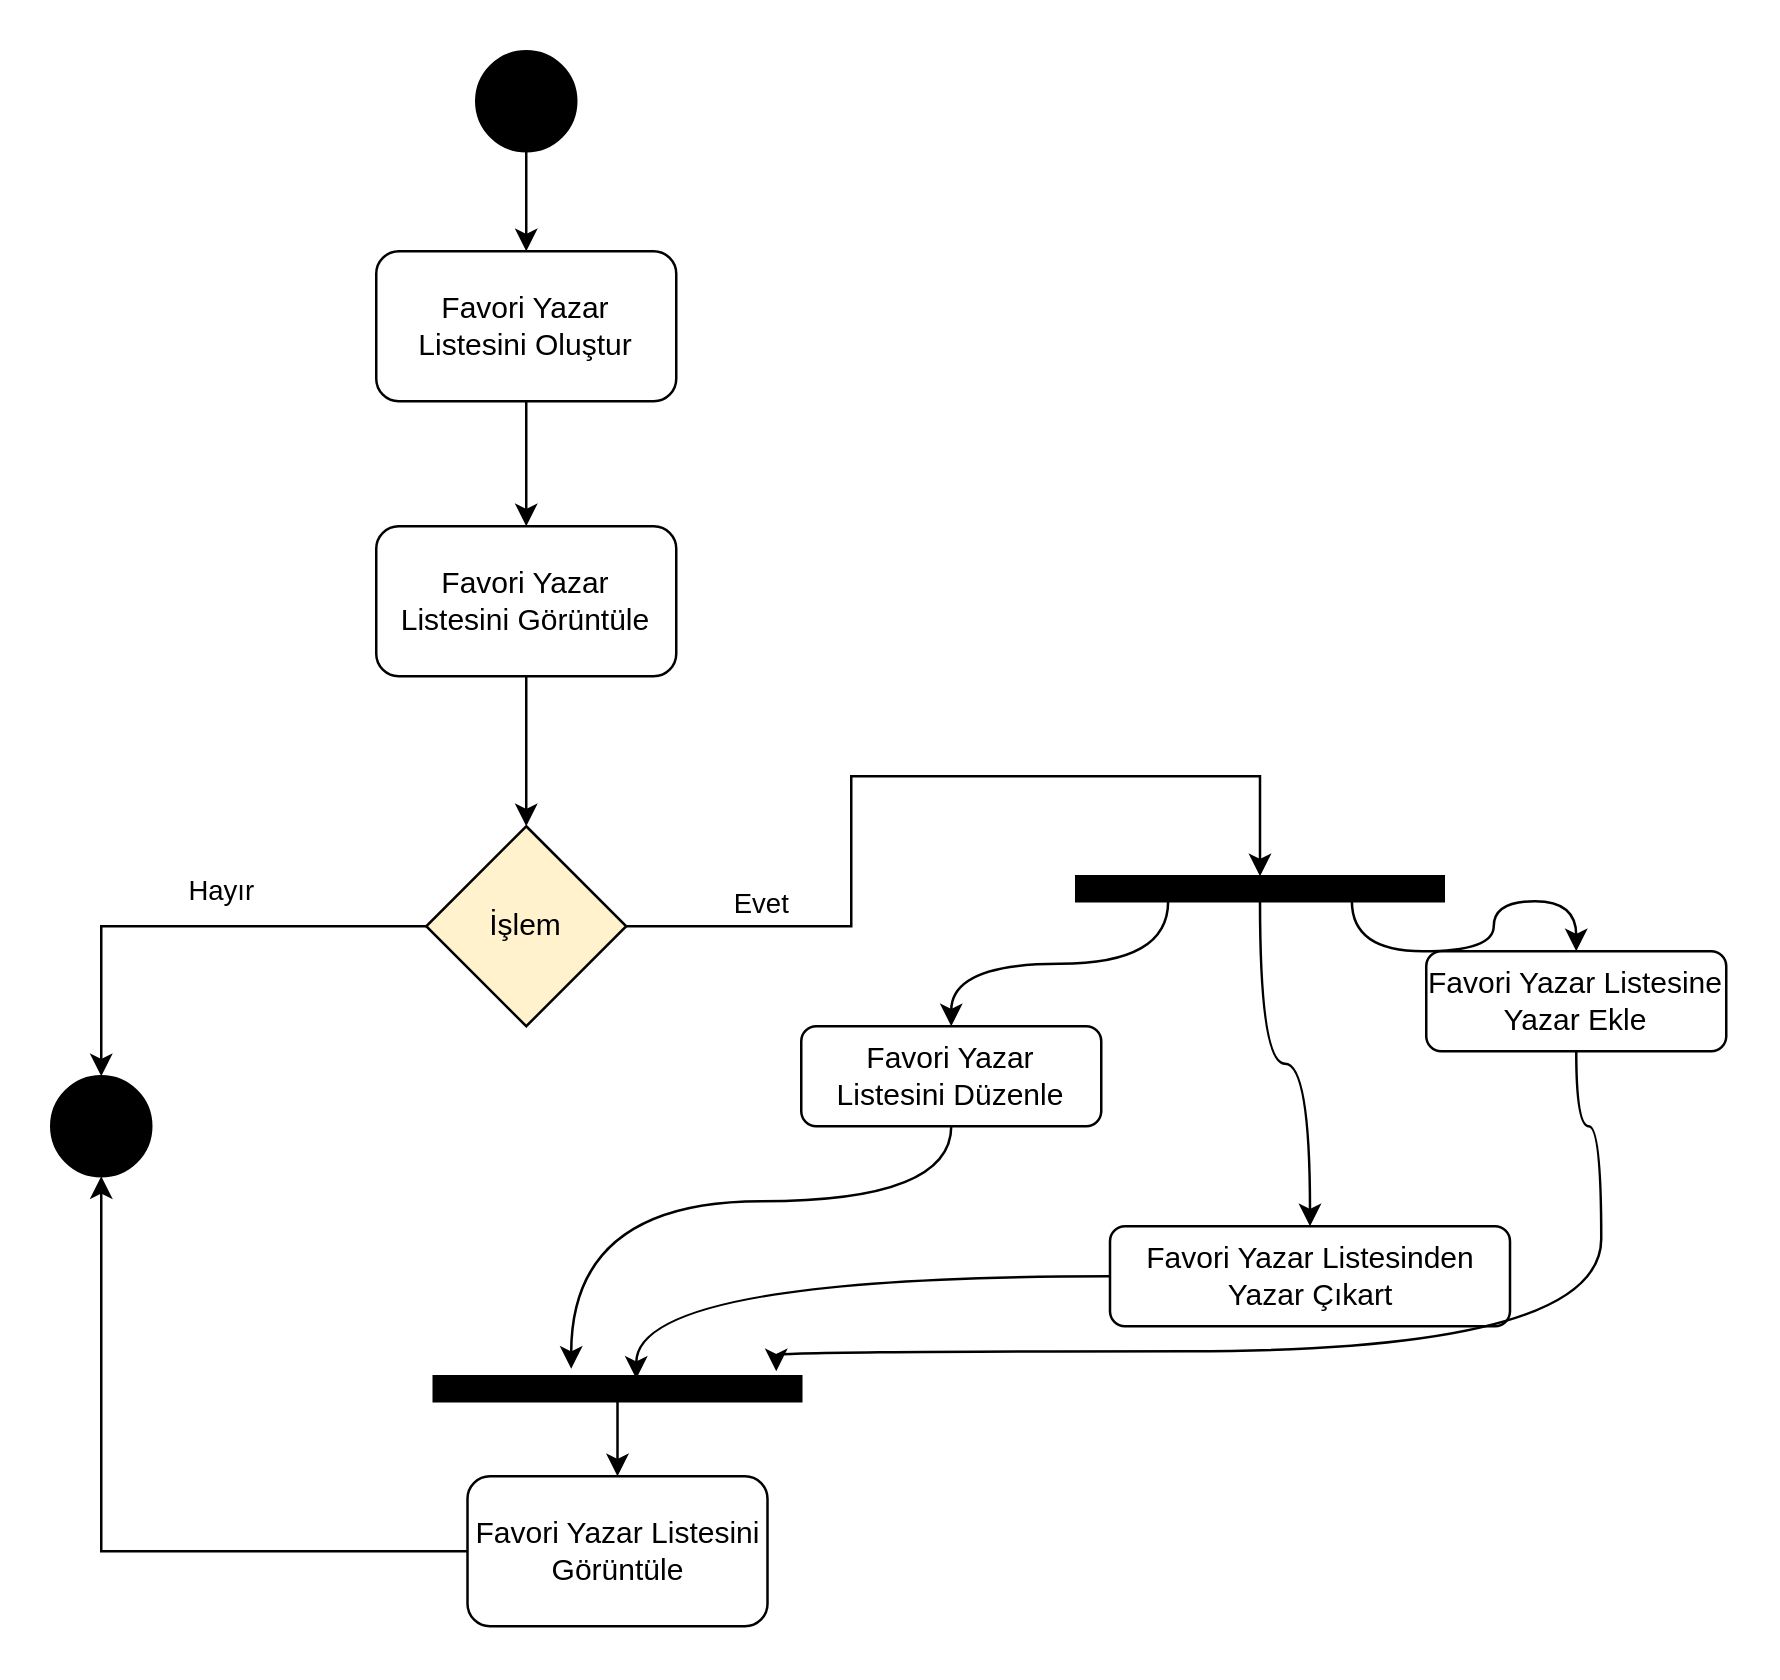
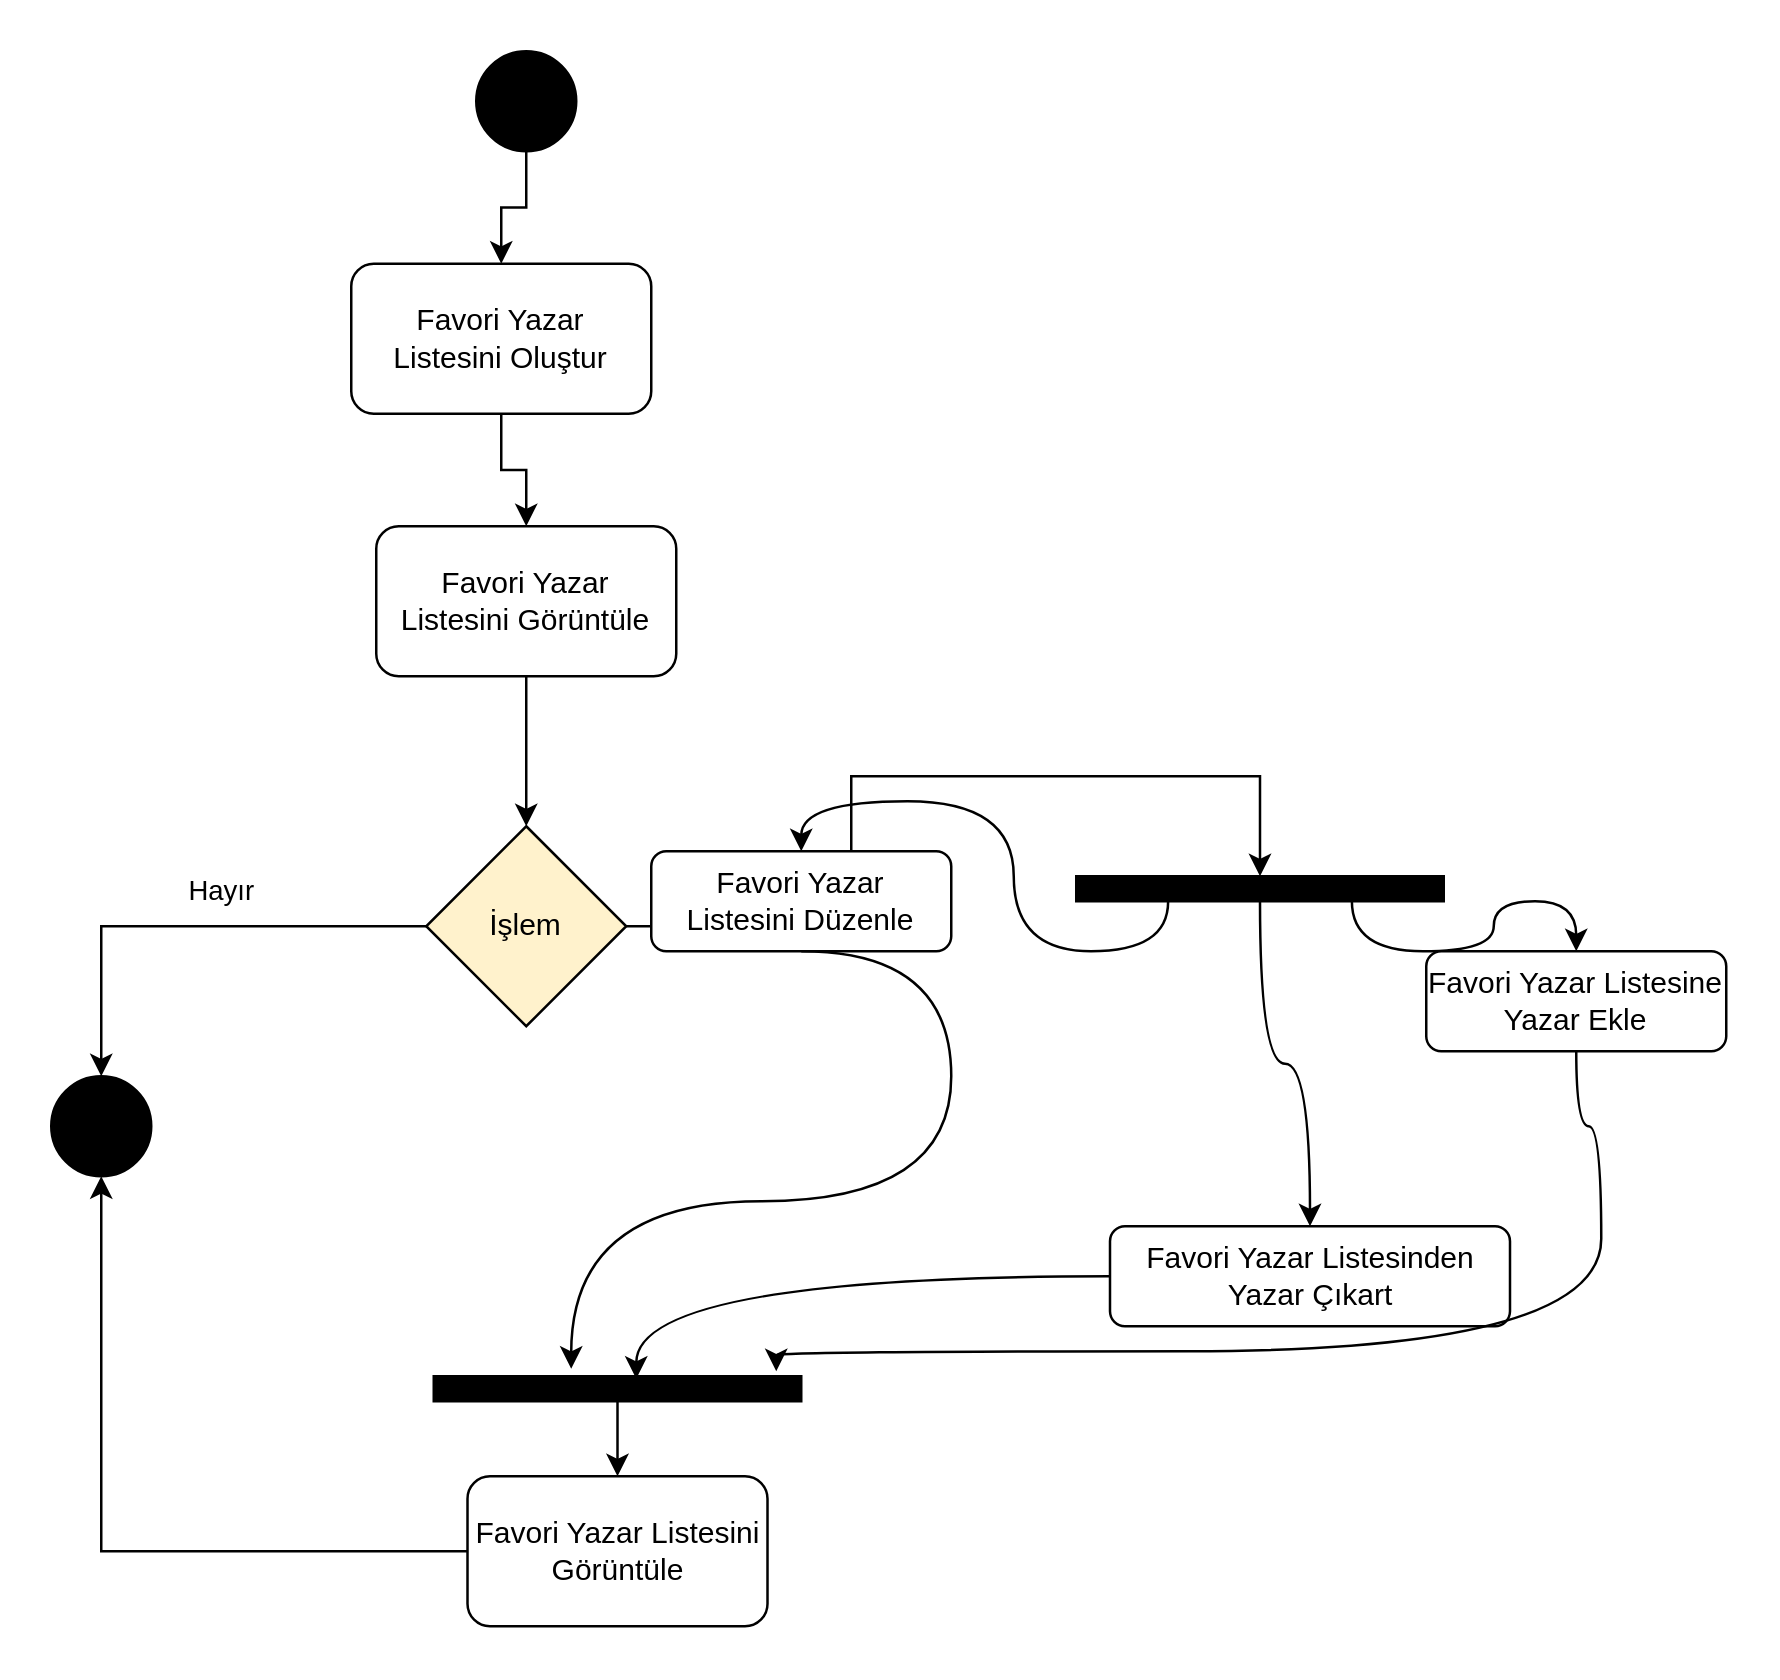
(526, 326) -> (501, 339)
(951, 1076) -> (801, 901)
